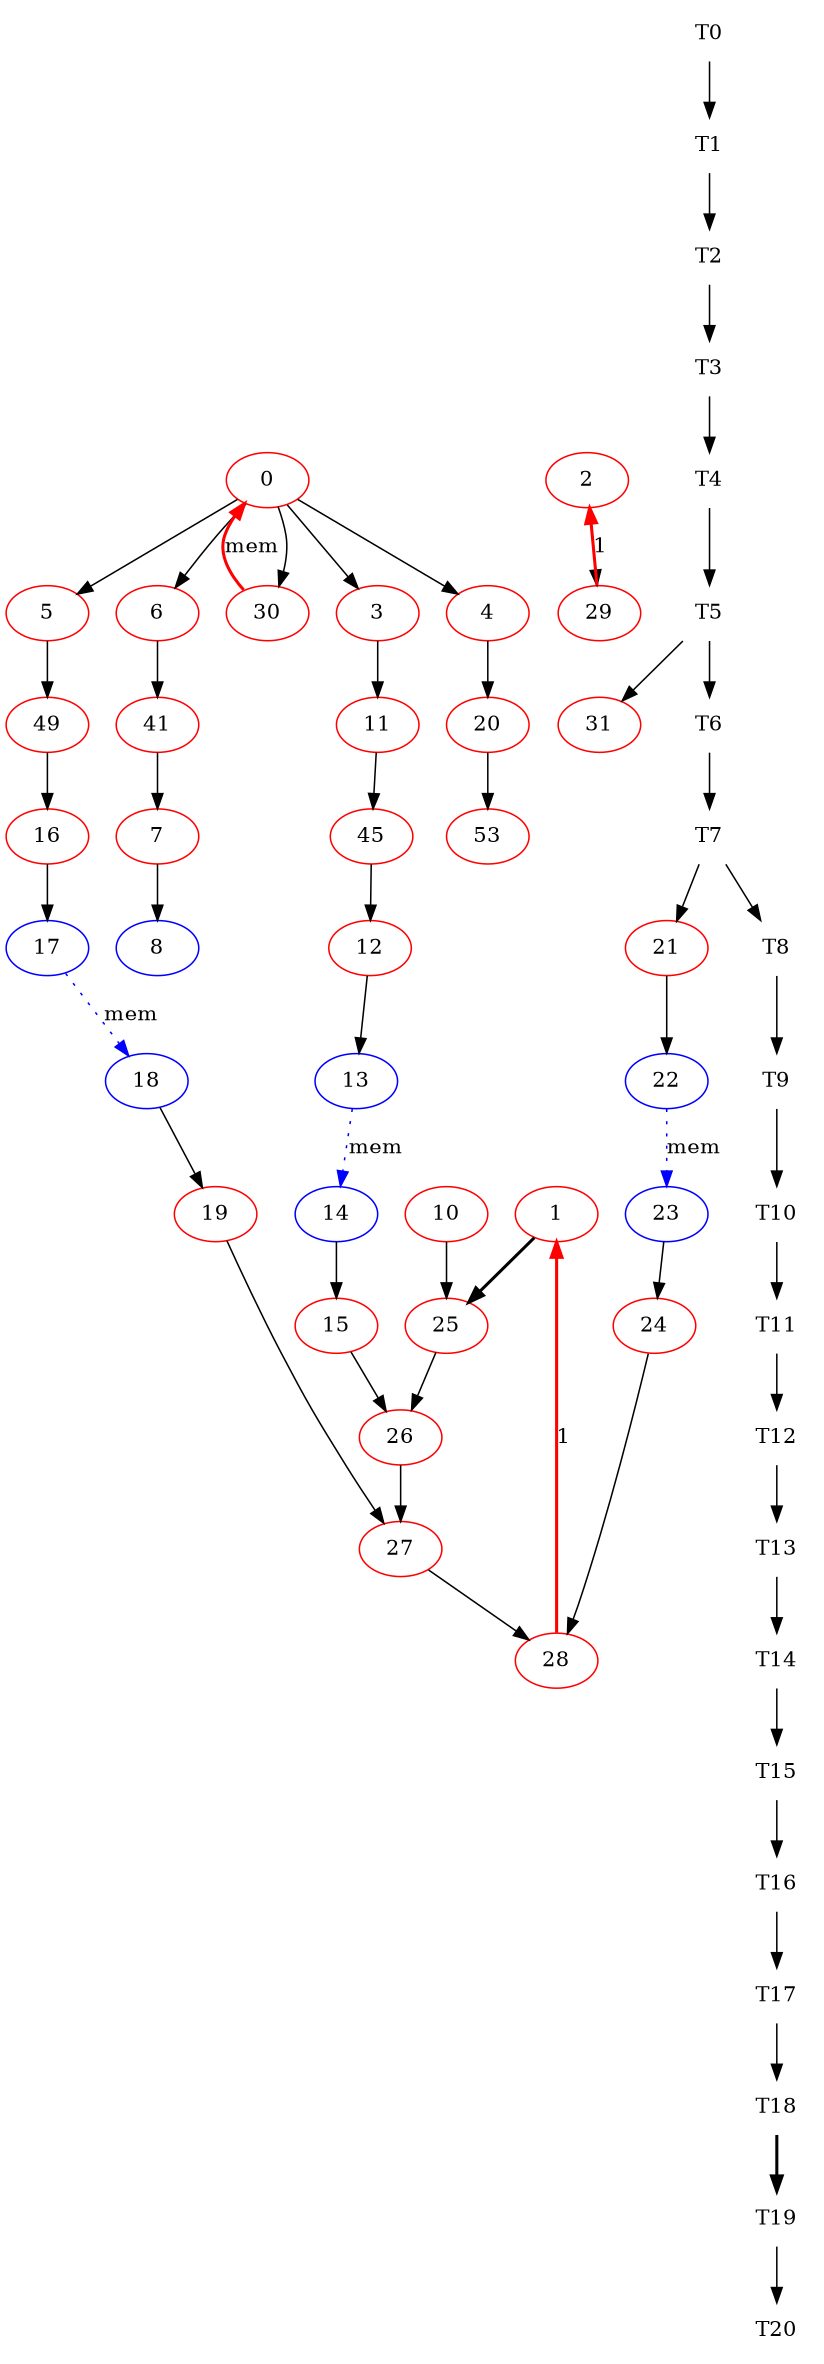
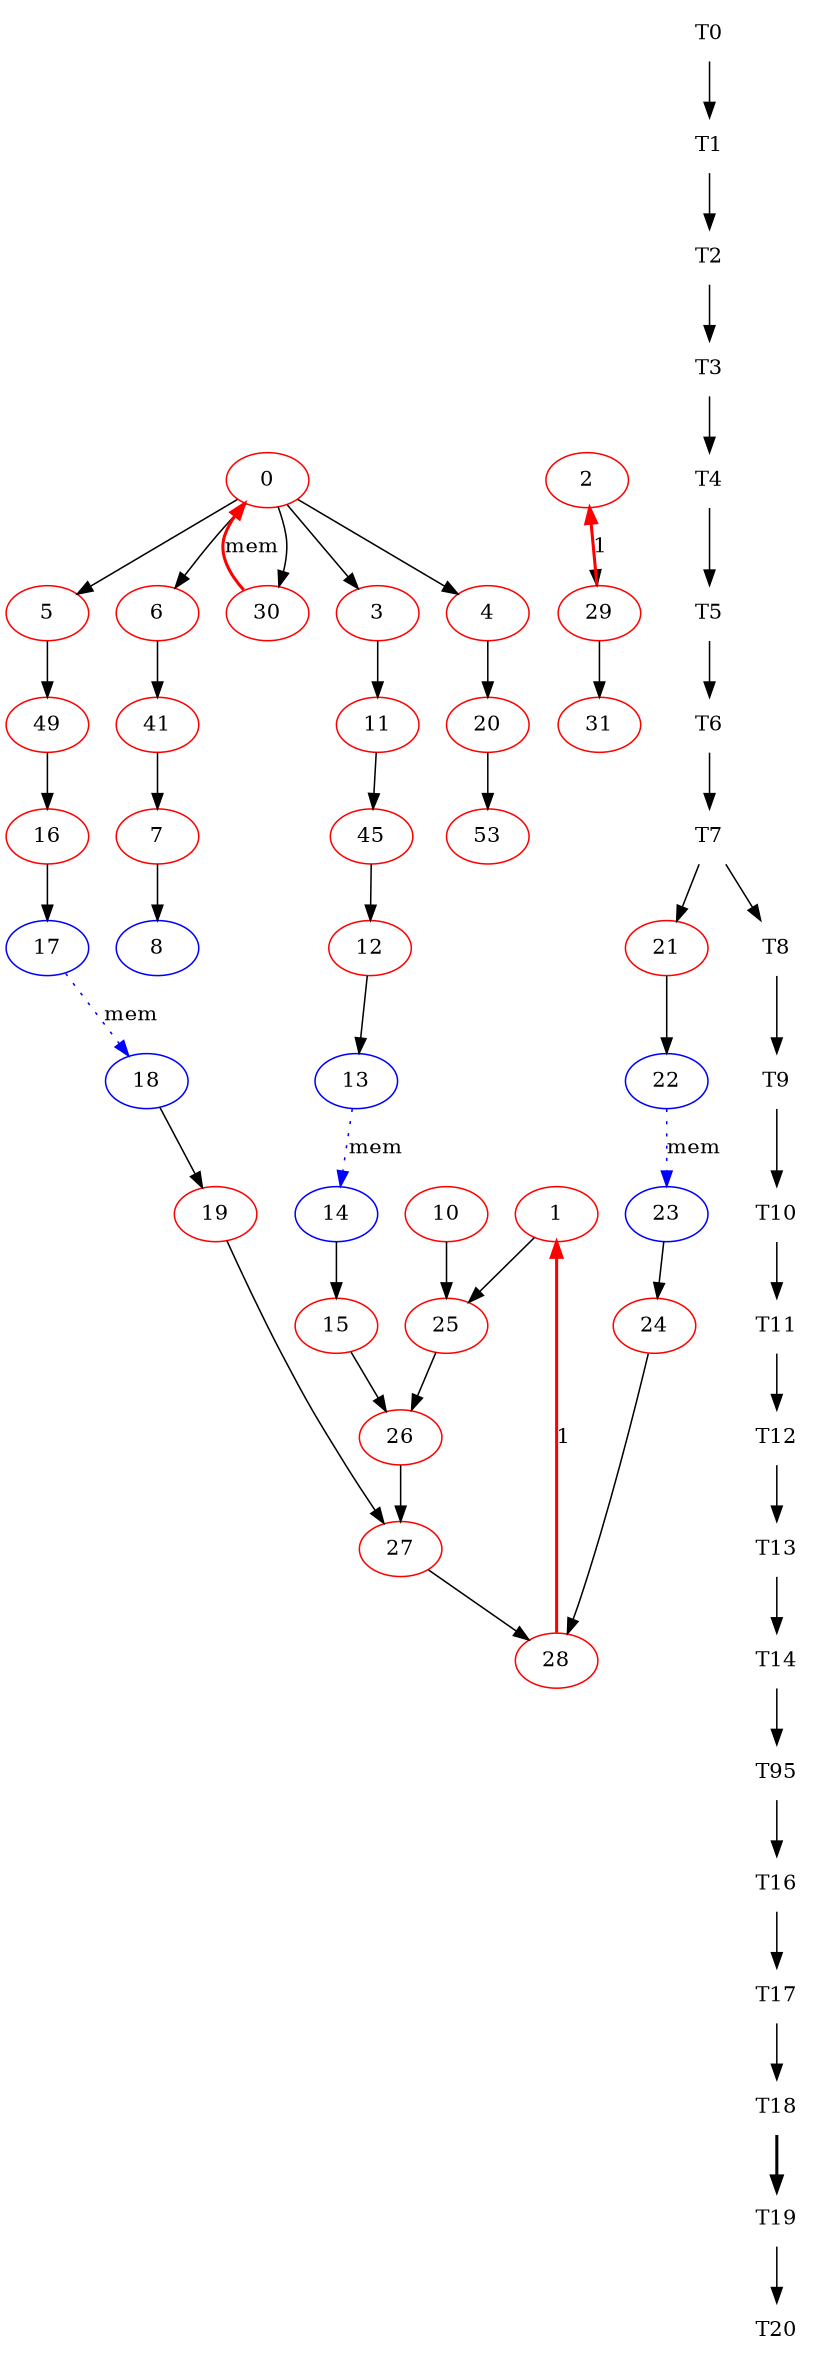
(658, 666) -> (599, 661)
(507, 1265) -> (507, 1265)
(777, 1772) -> (777, 1772)
